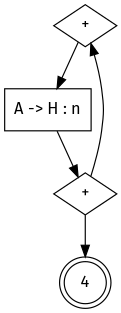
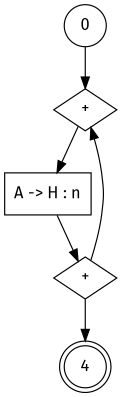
none -> (85, 26)
